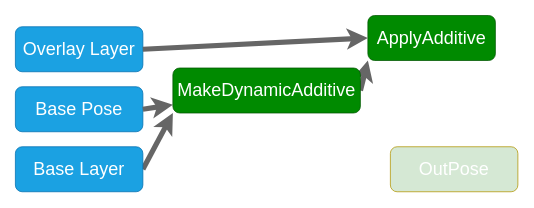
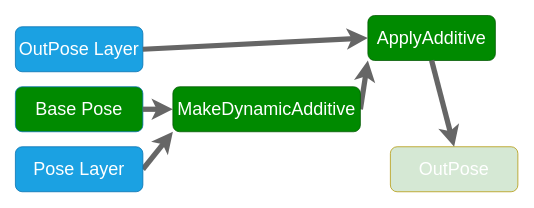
(79, 49) -> (79, 49)
(267, 90) -> (267, 109)
none -> (441, 97)
(79, 109) -> (79, 109)
(79, 169) -> (79, 169)
